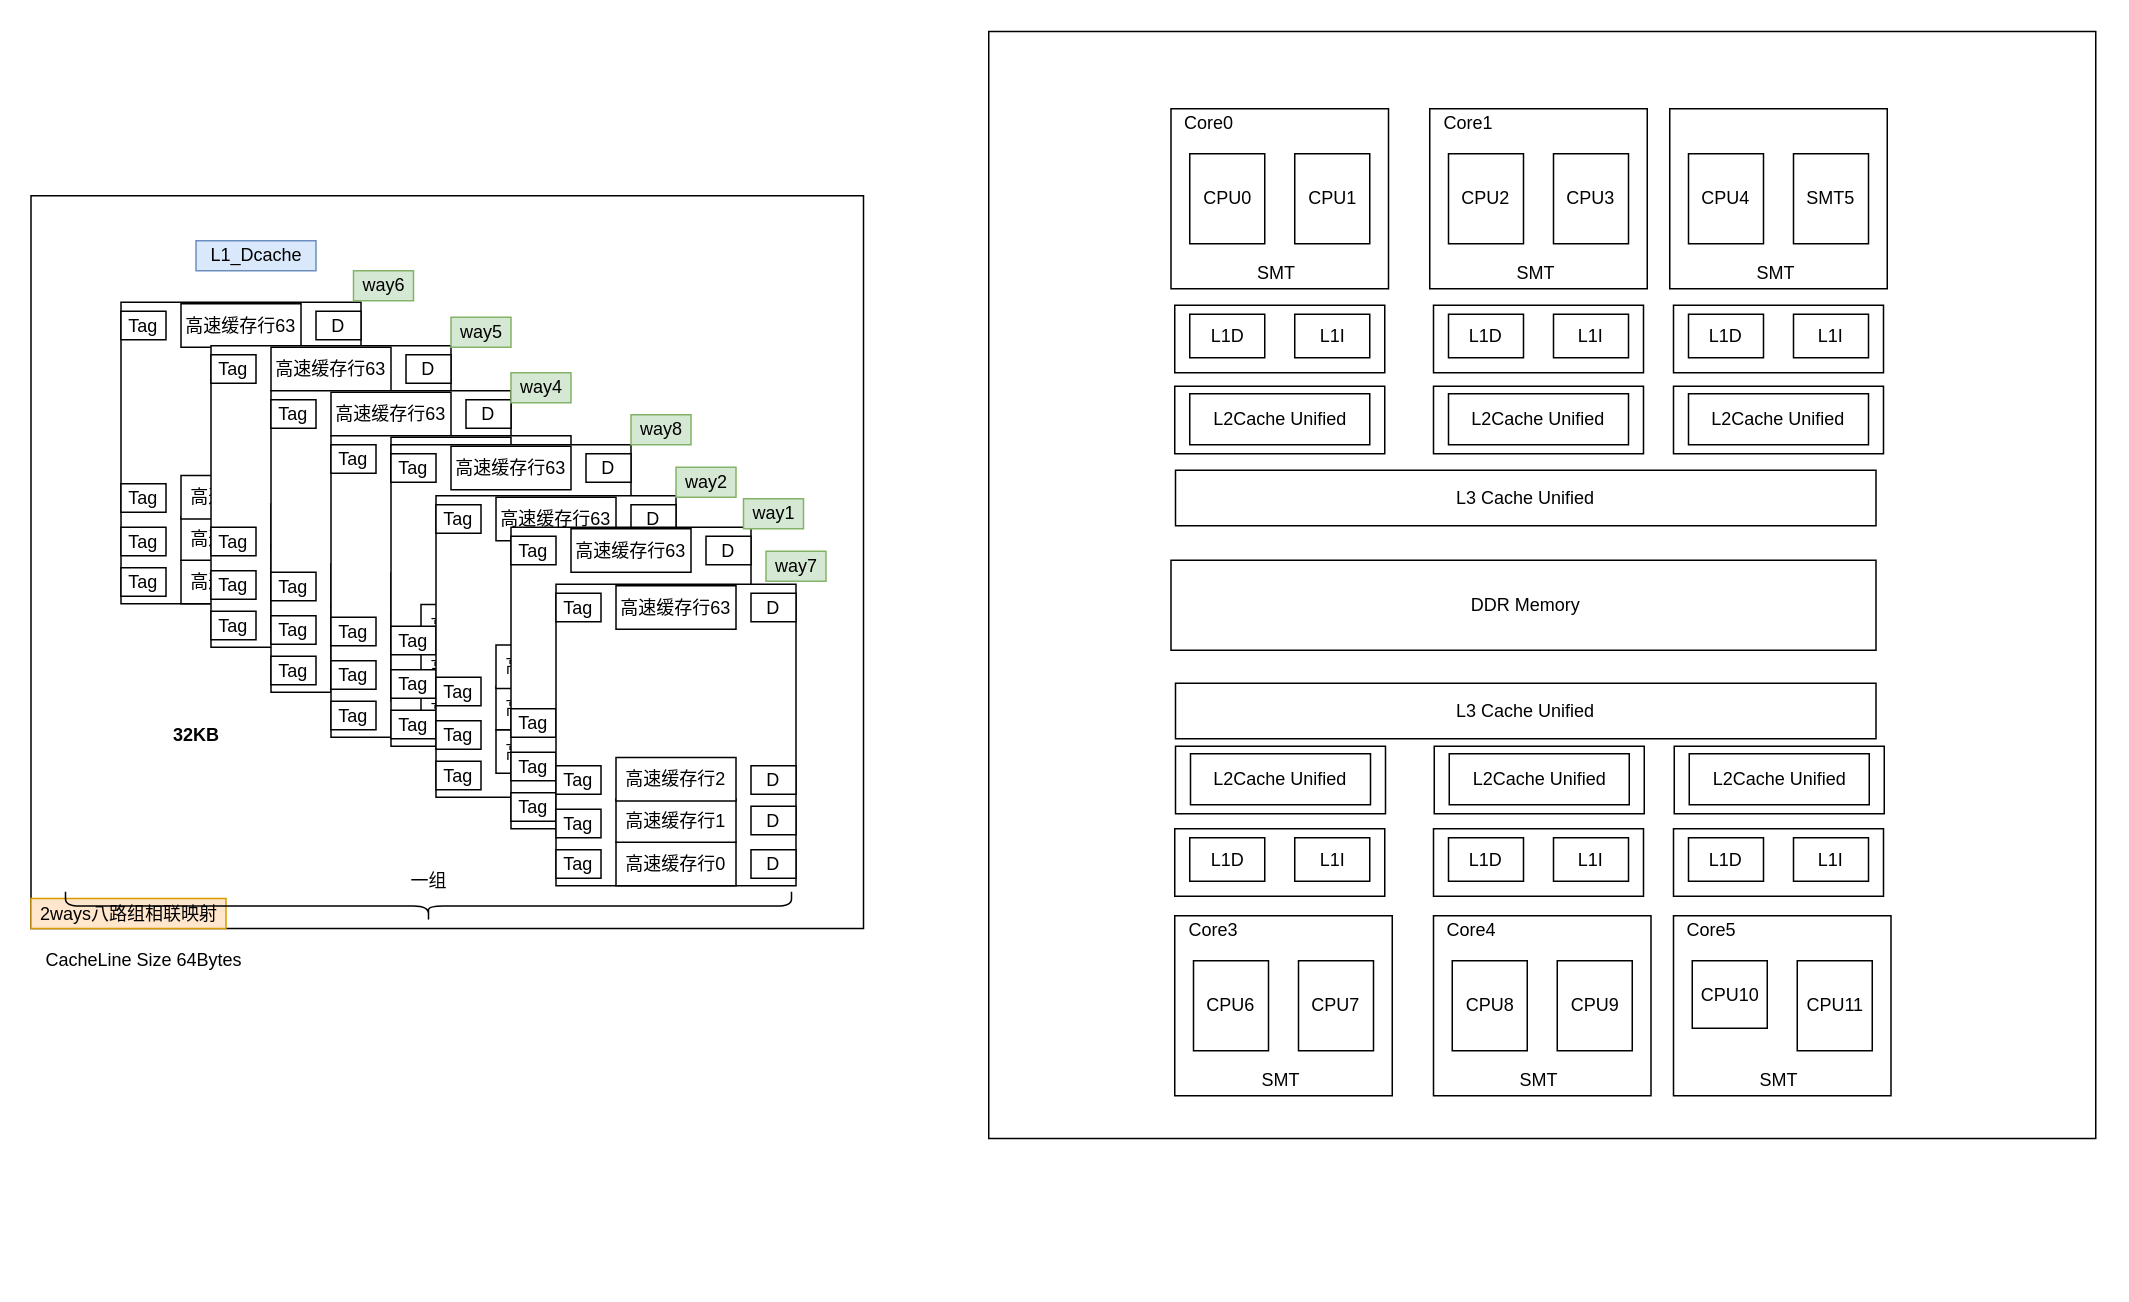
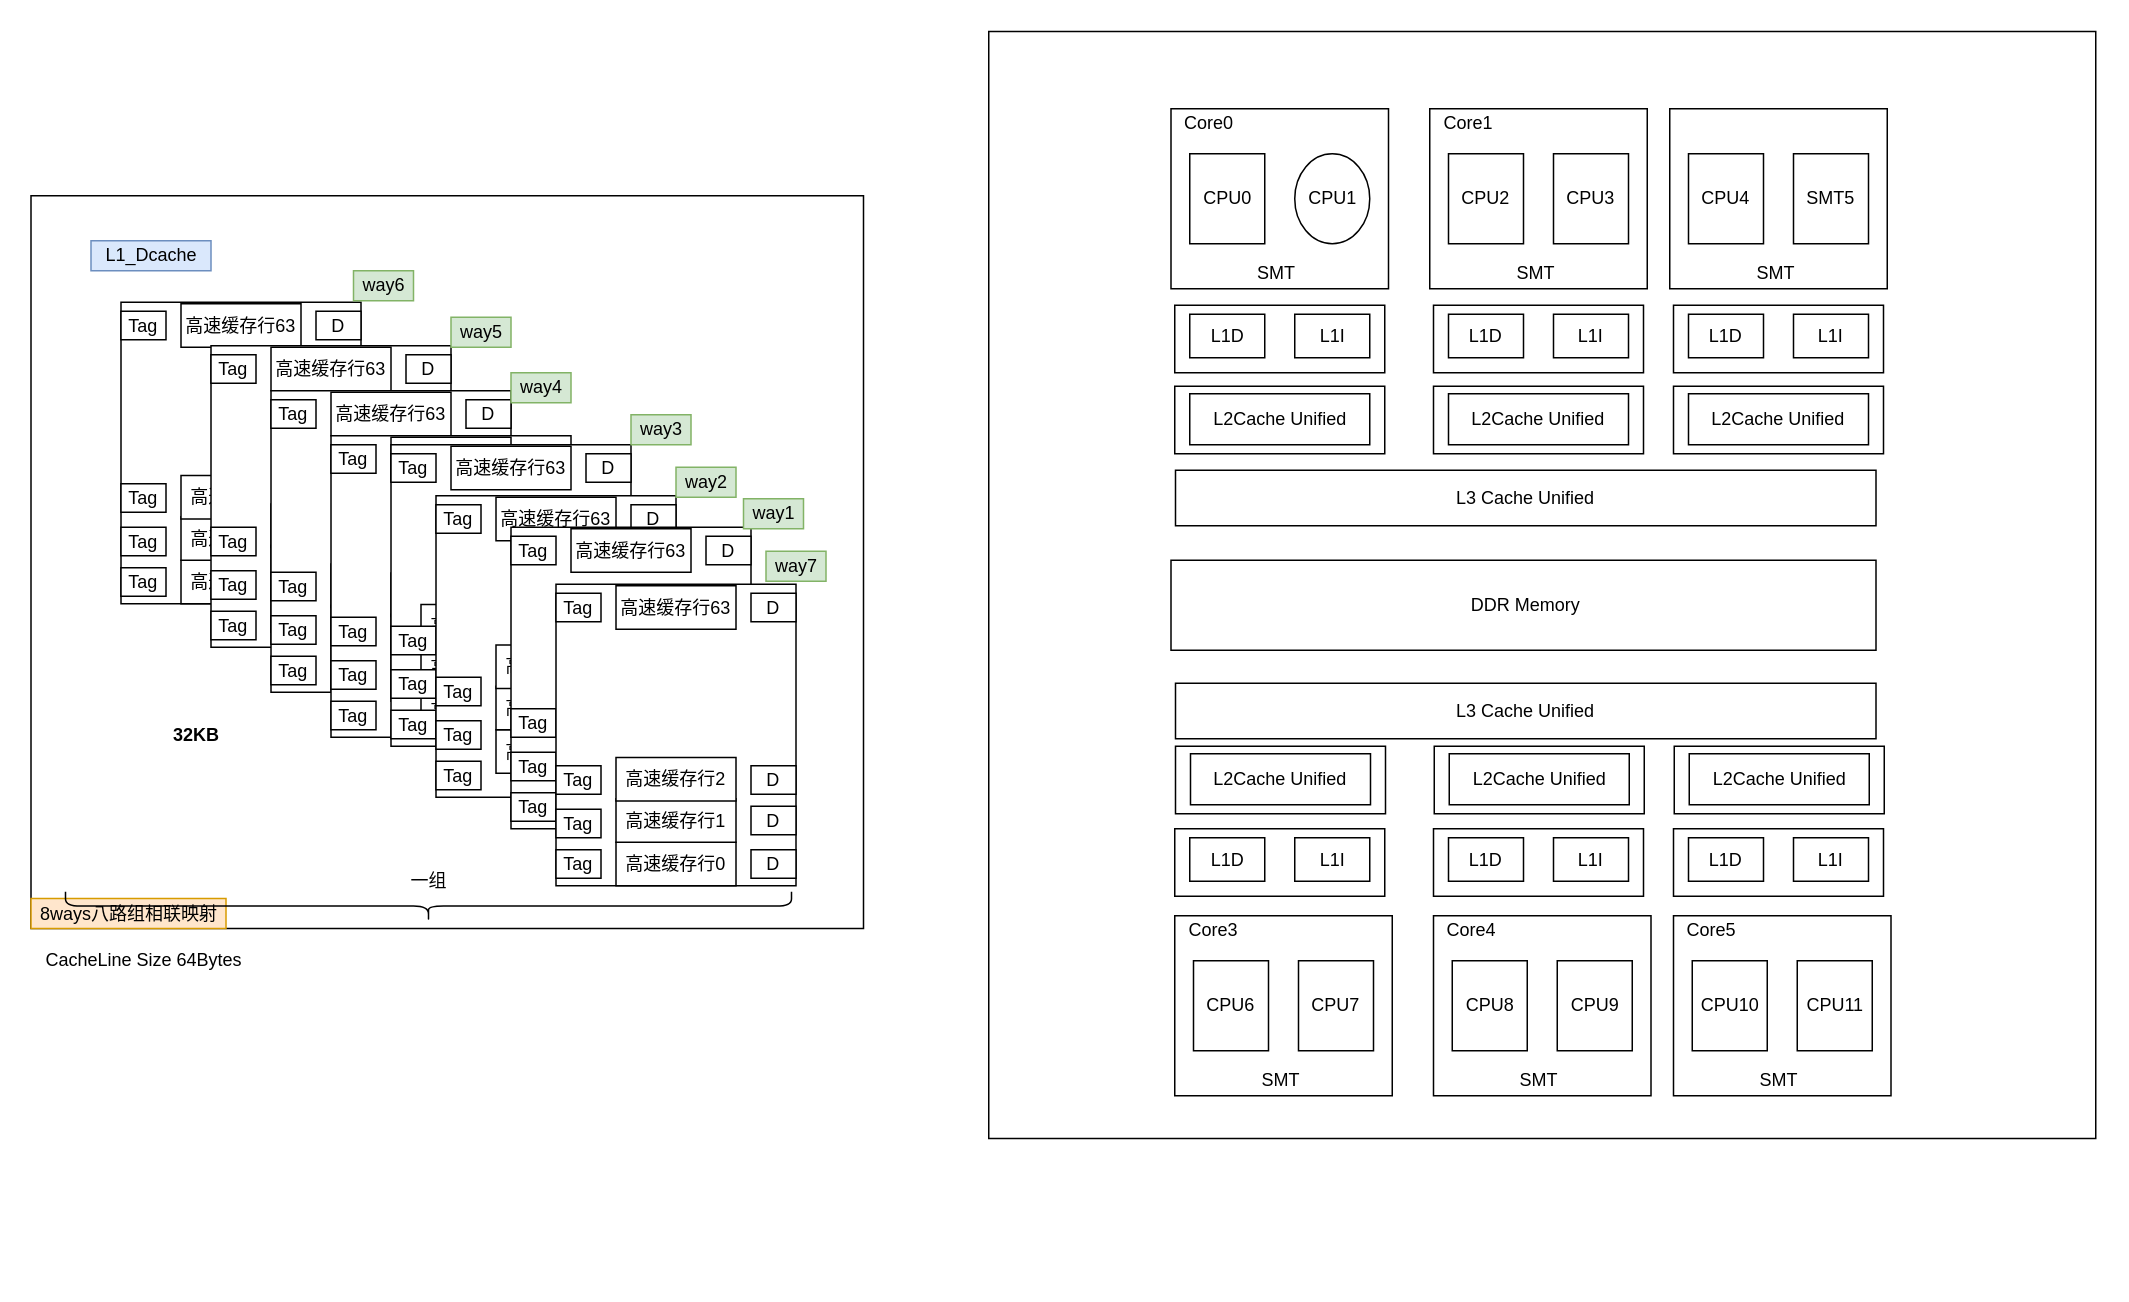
(1332, 199) -> (1332, 199)
(256, 256) -> (151, 256)
(662, 430) -> (662, 430)
(129, 914) -> (129, 914)
(1730, 995) -> (1730, 1006)
